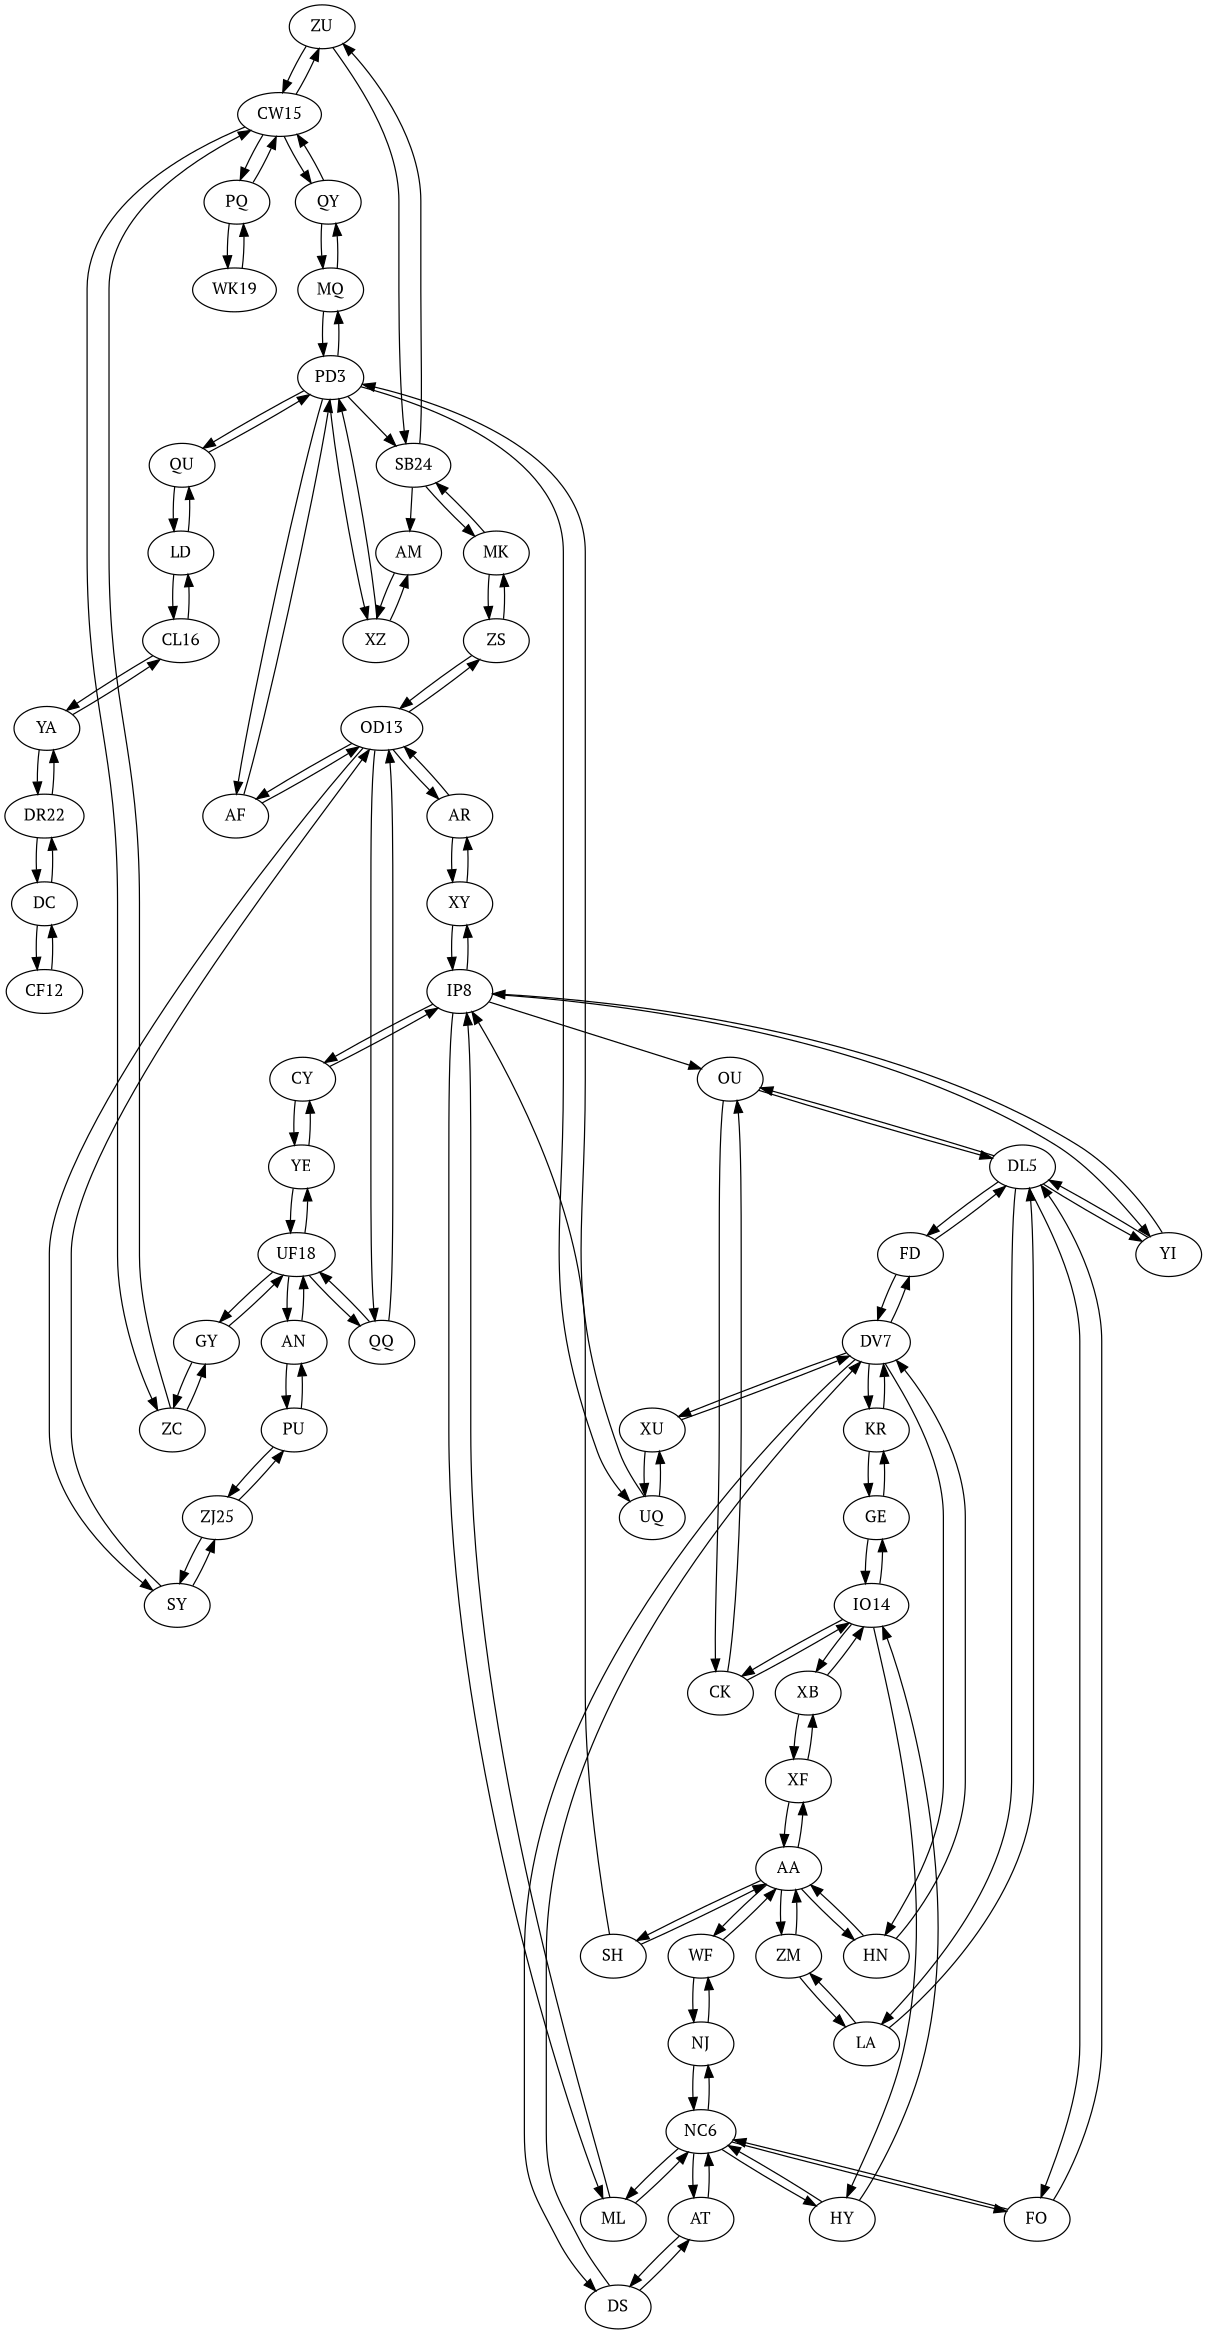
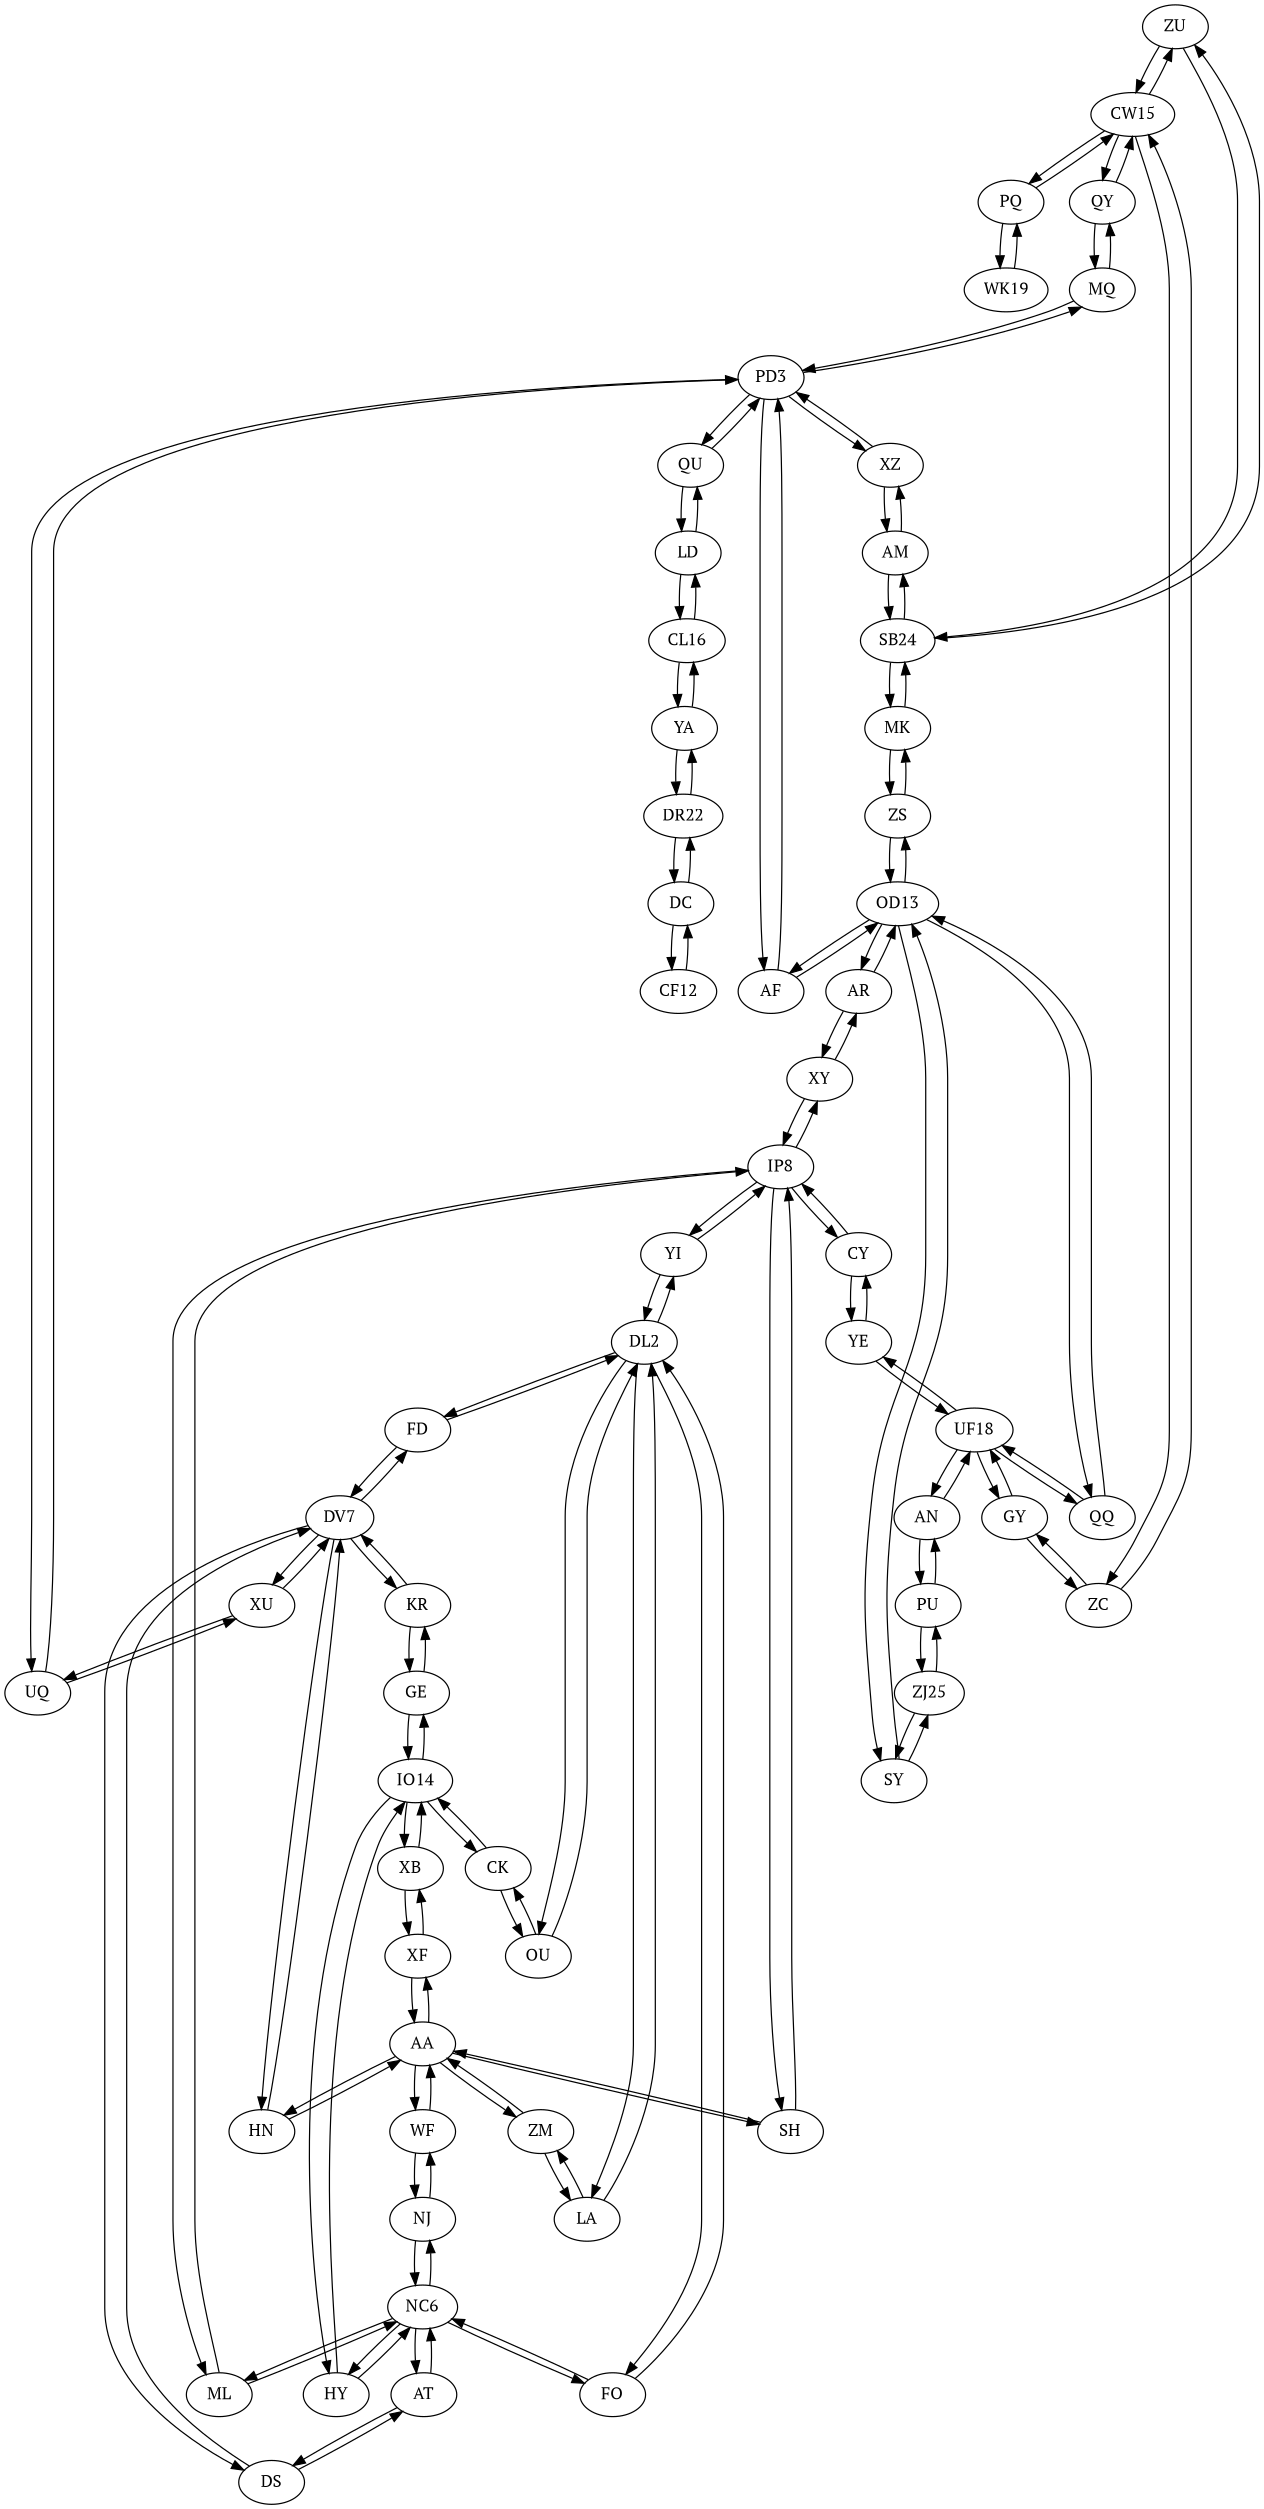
(367, 417) -> (888, 591)
(594, 1035) -> (770, 1643)
(1023, 1167) -> (644, 1342)
